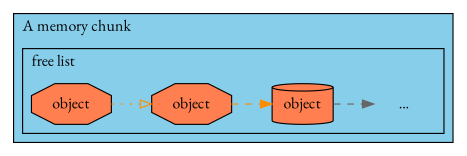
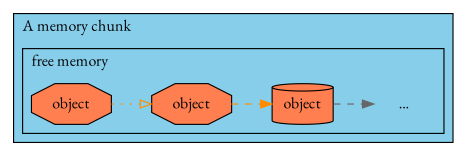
(54, 62) -> (70, 62)
